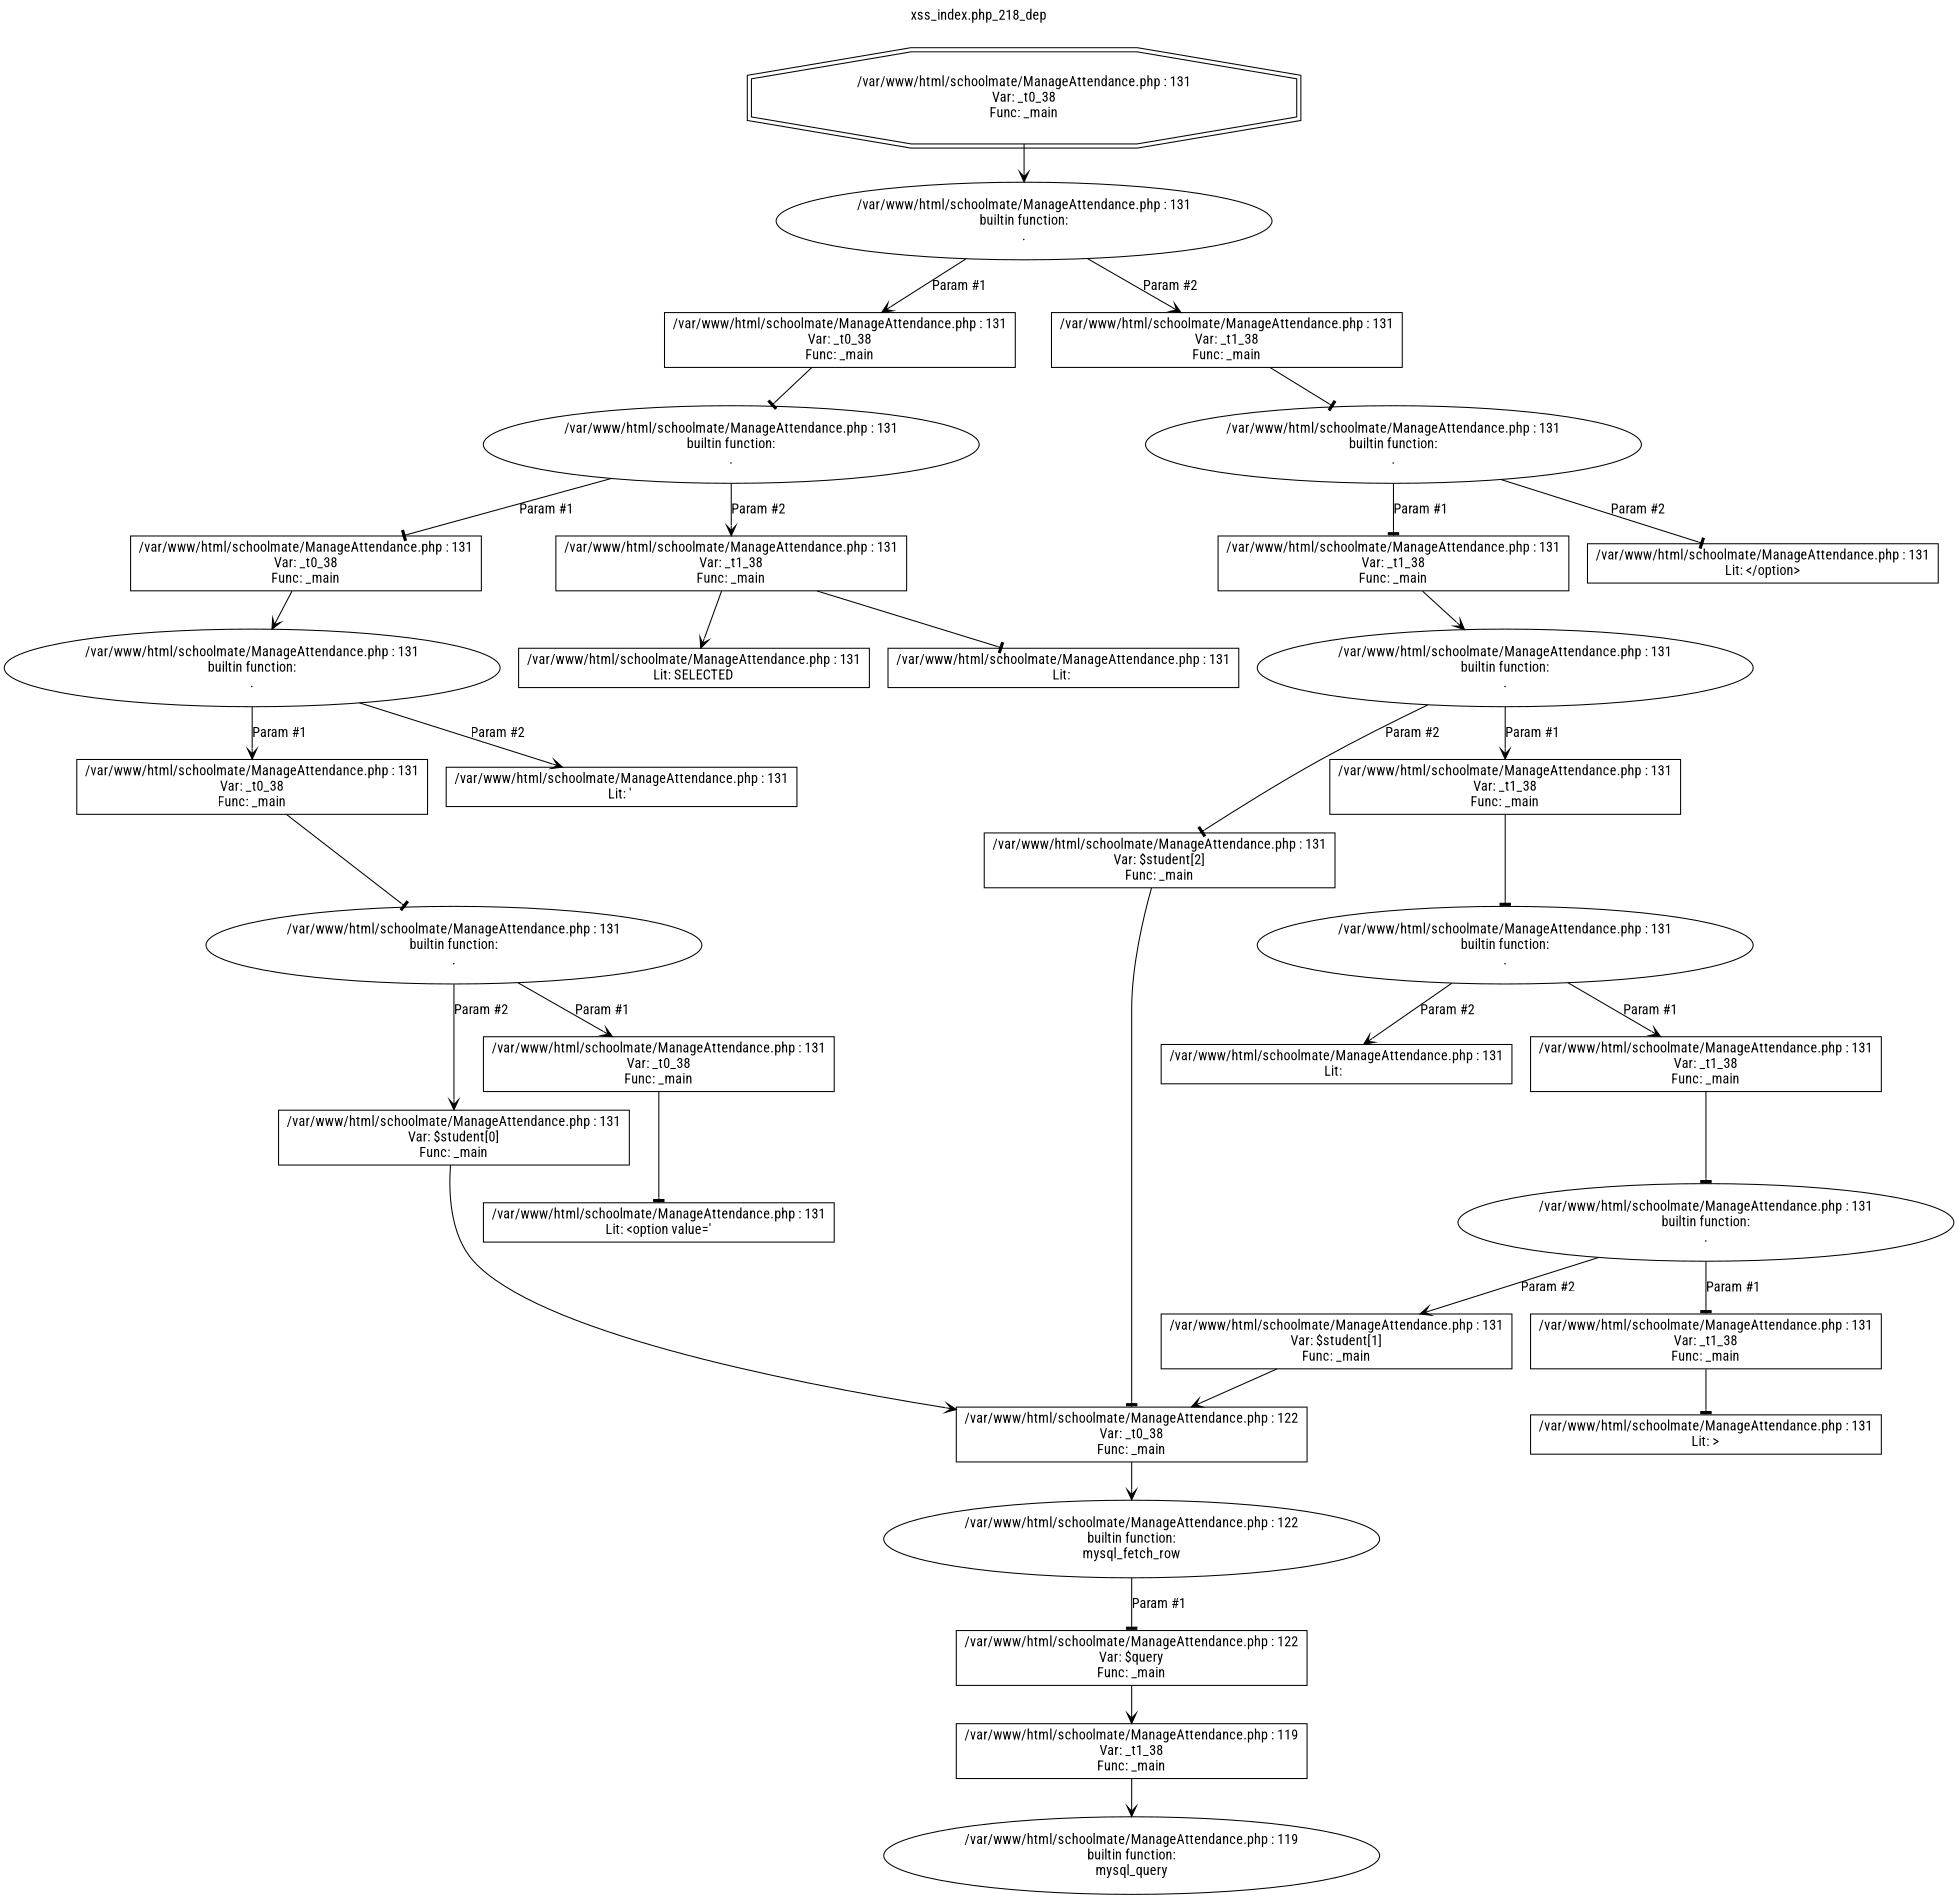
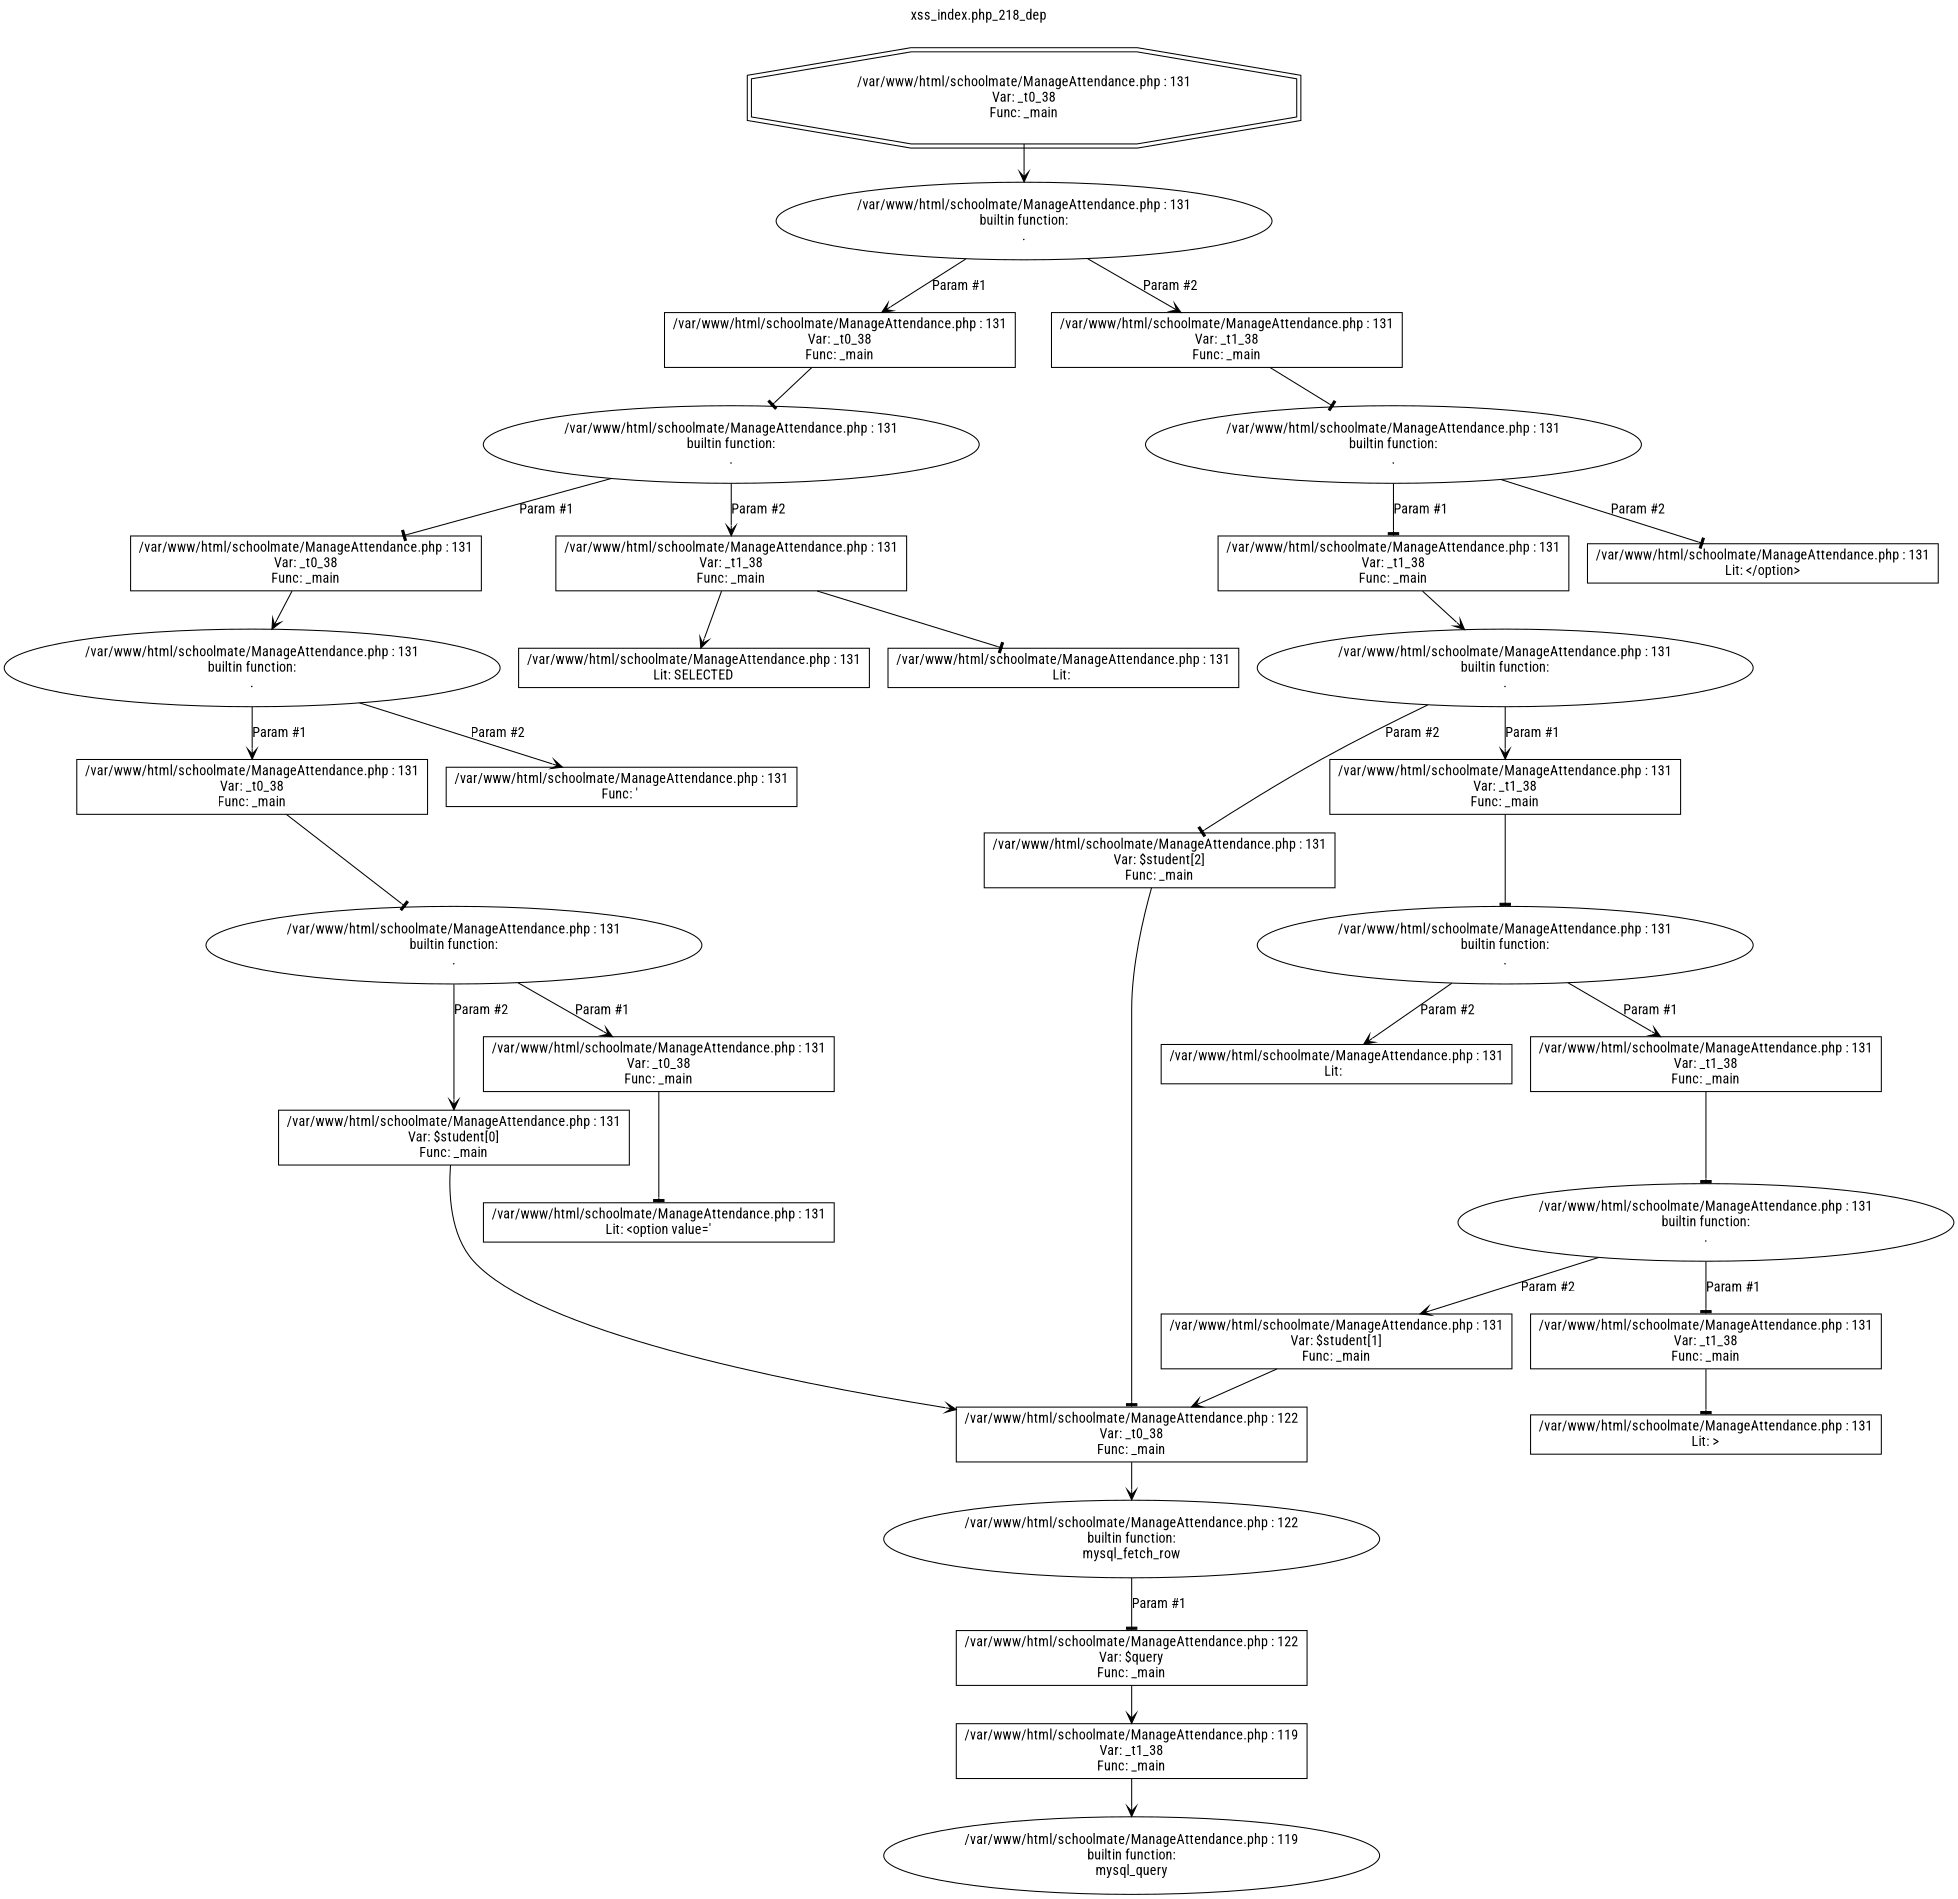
(622, 787) -> (622, 787)
